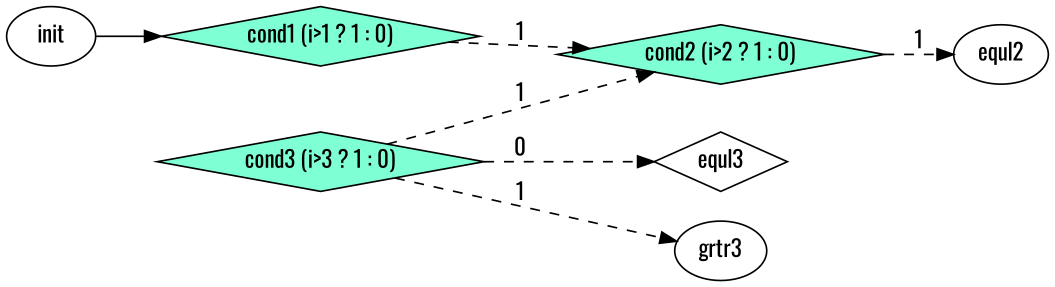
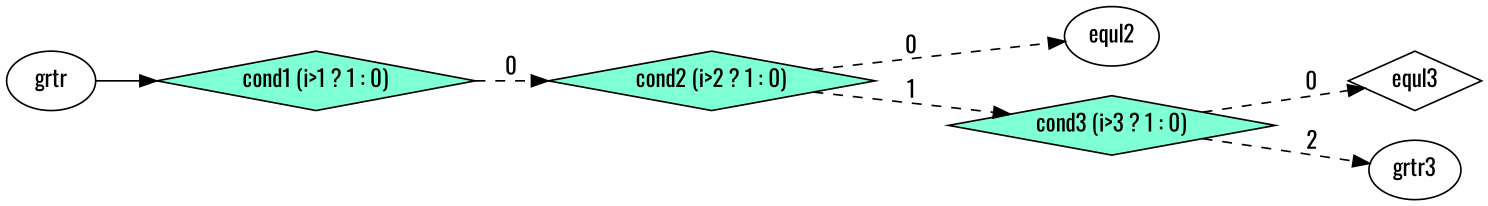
(521, 34) -> (512, 68)
(51, 36) -> (51, 81)
(919, 42) -> (912, 47)
(513, 110) -> (903, 102)
(521, 194) -> (1312, 143)
